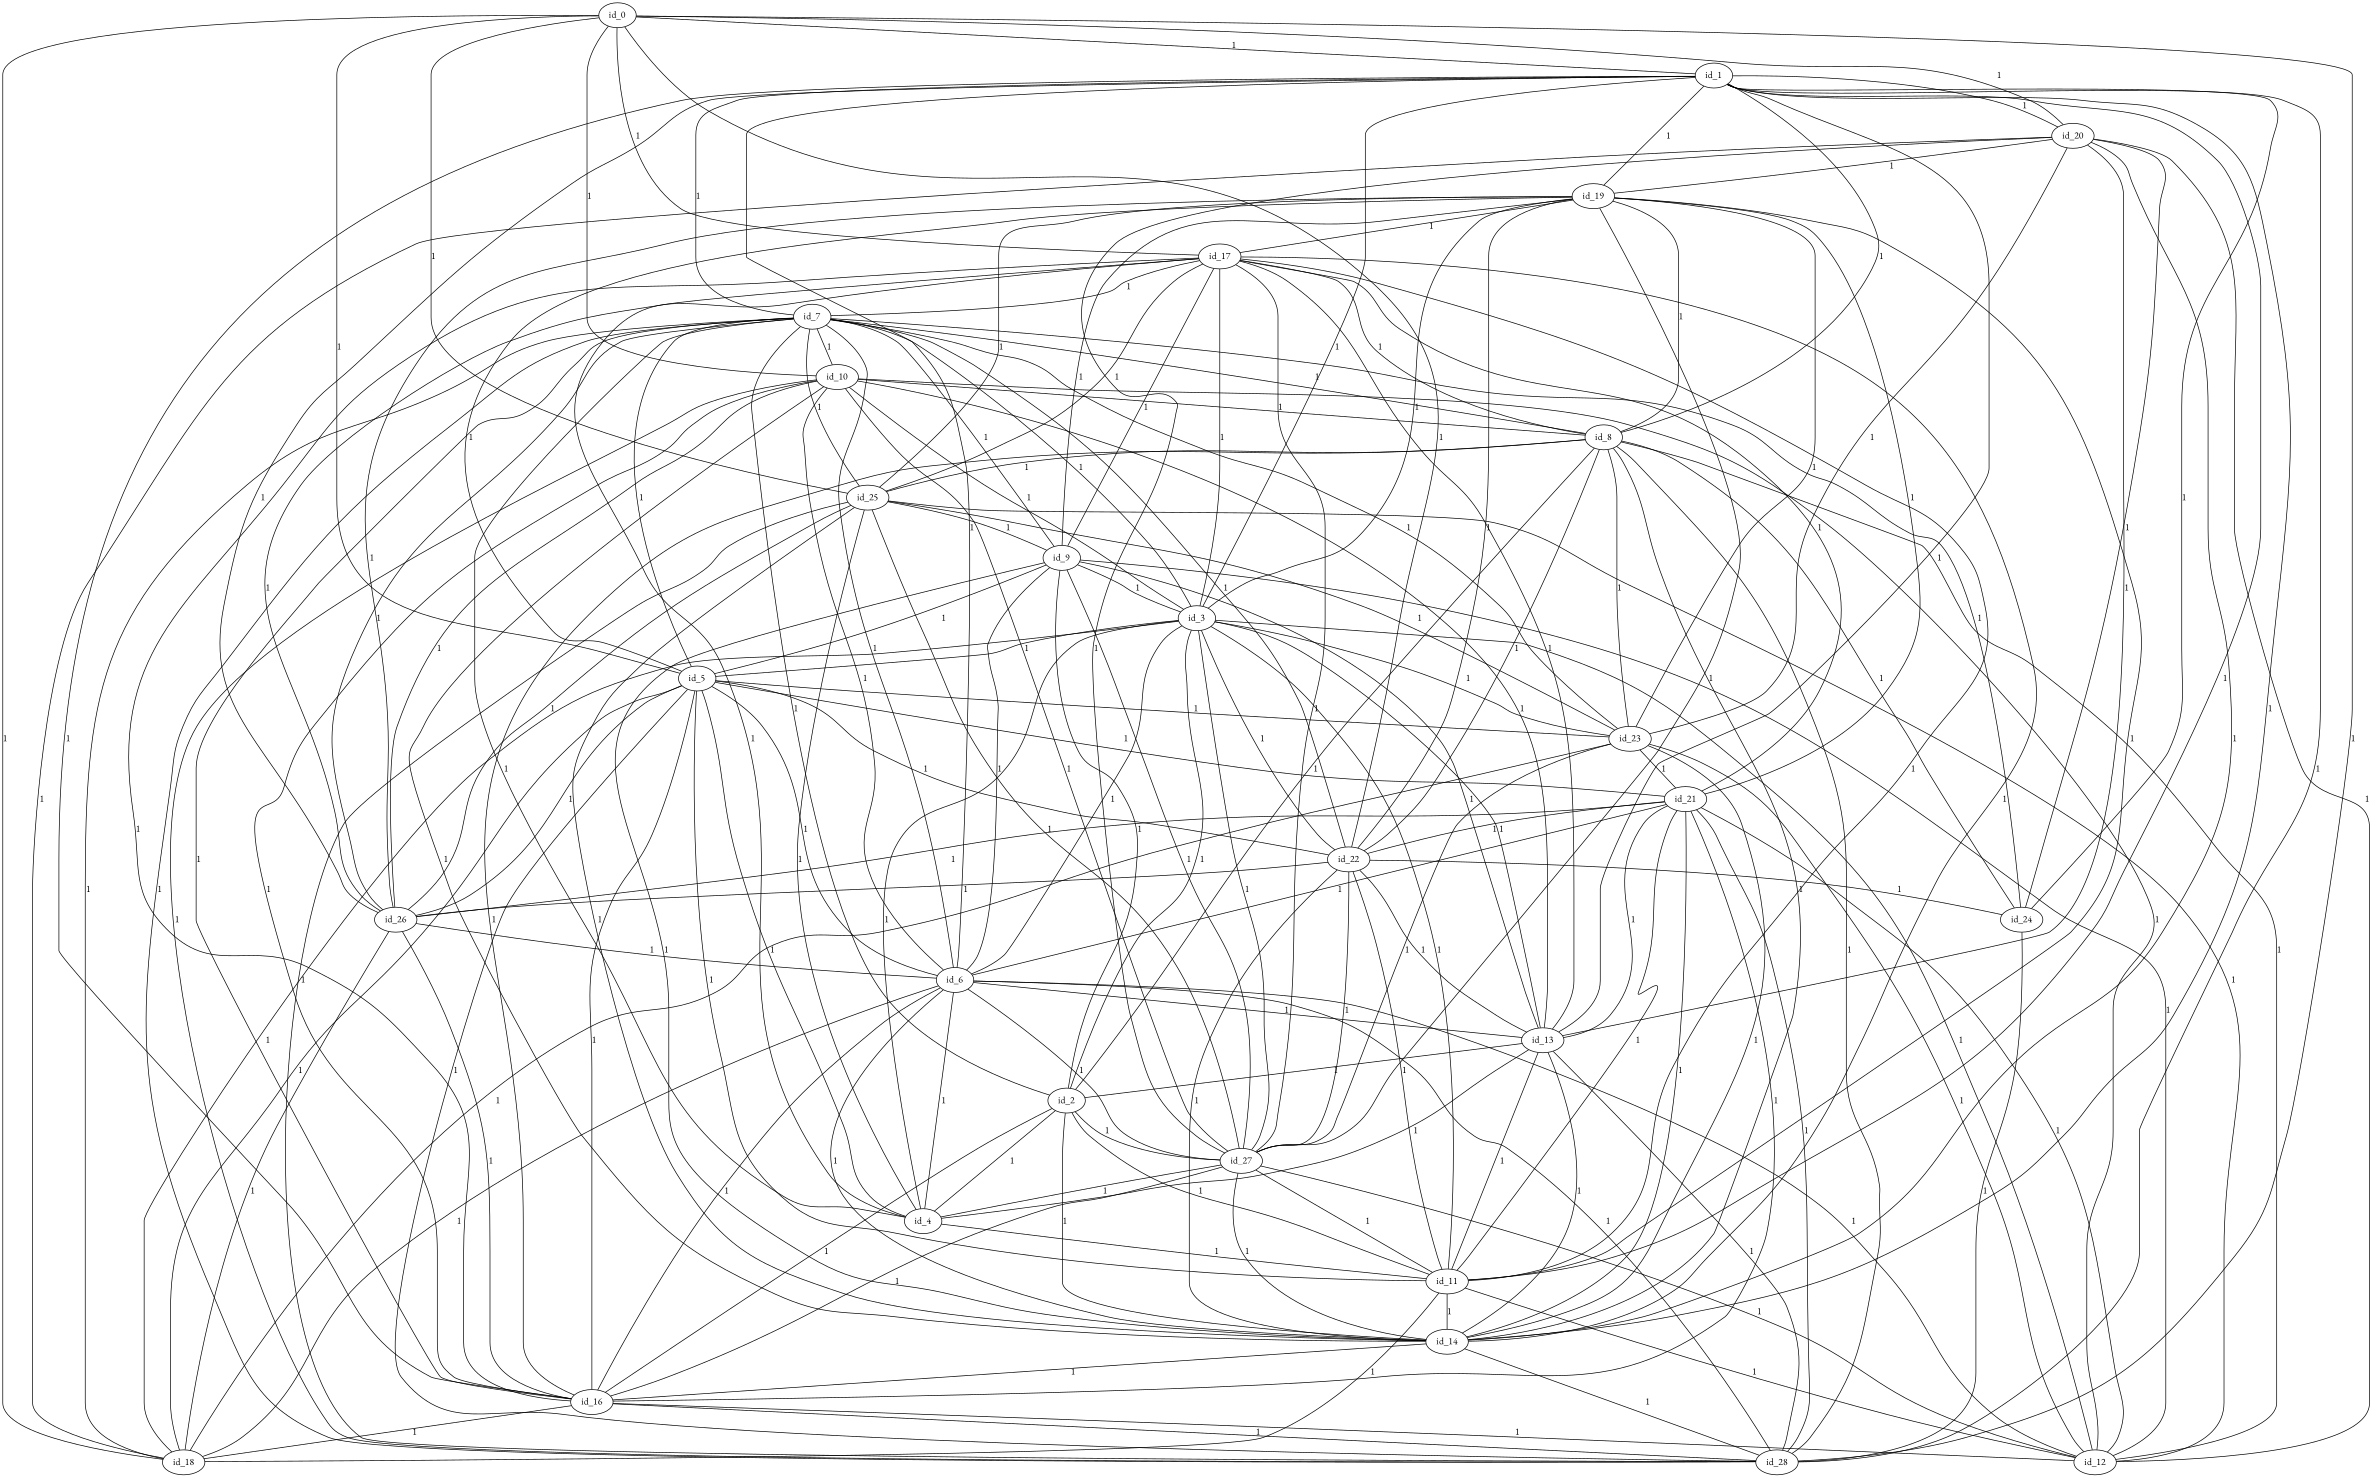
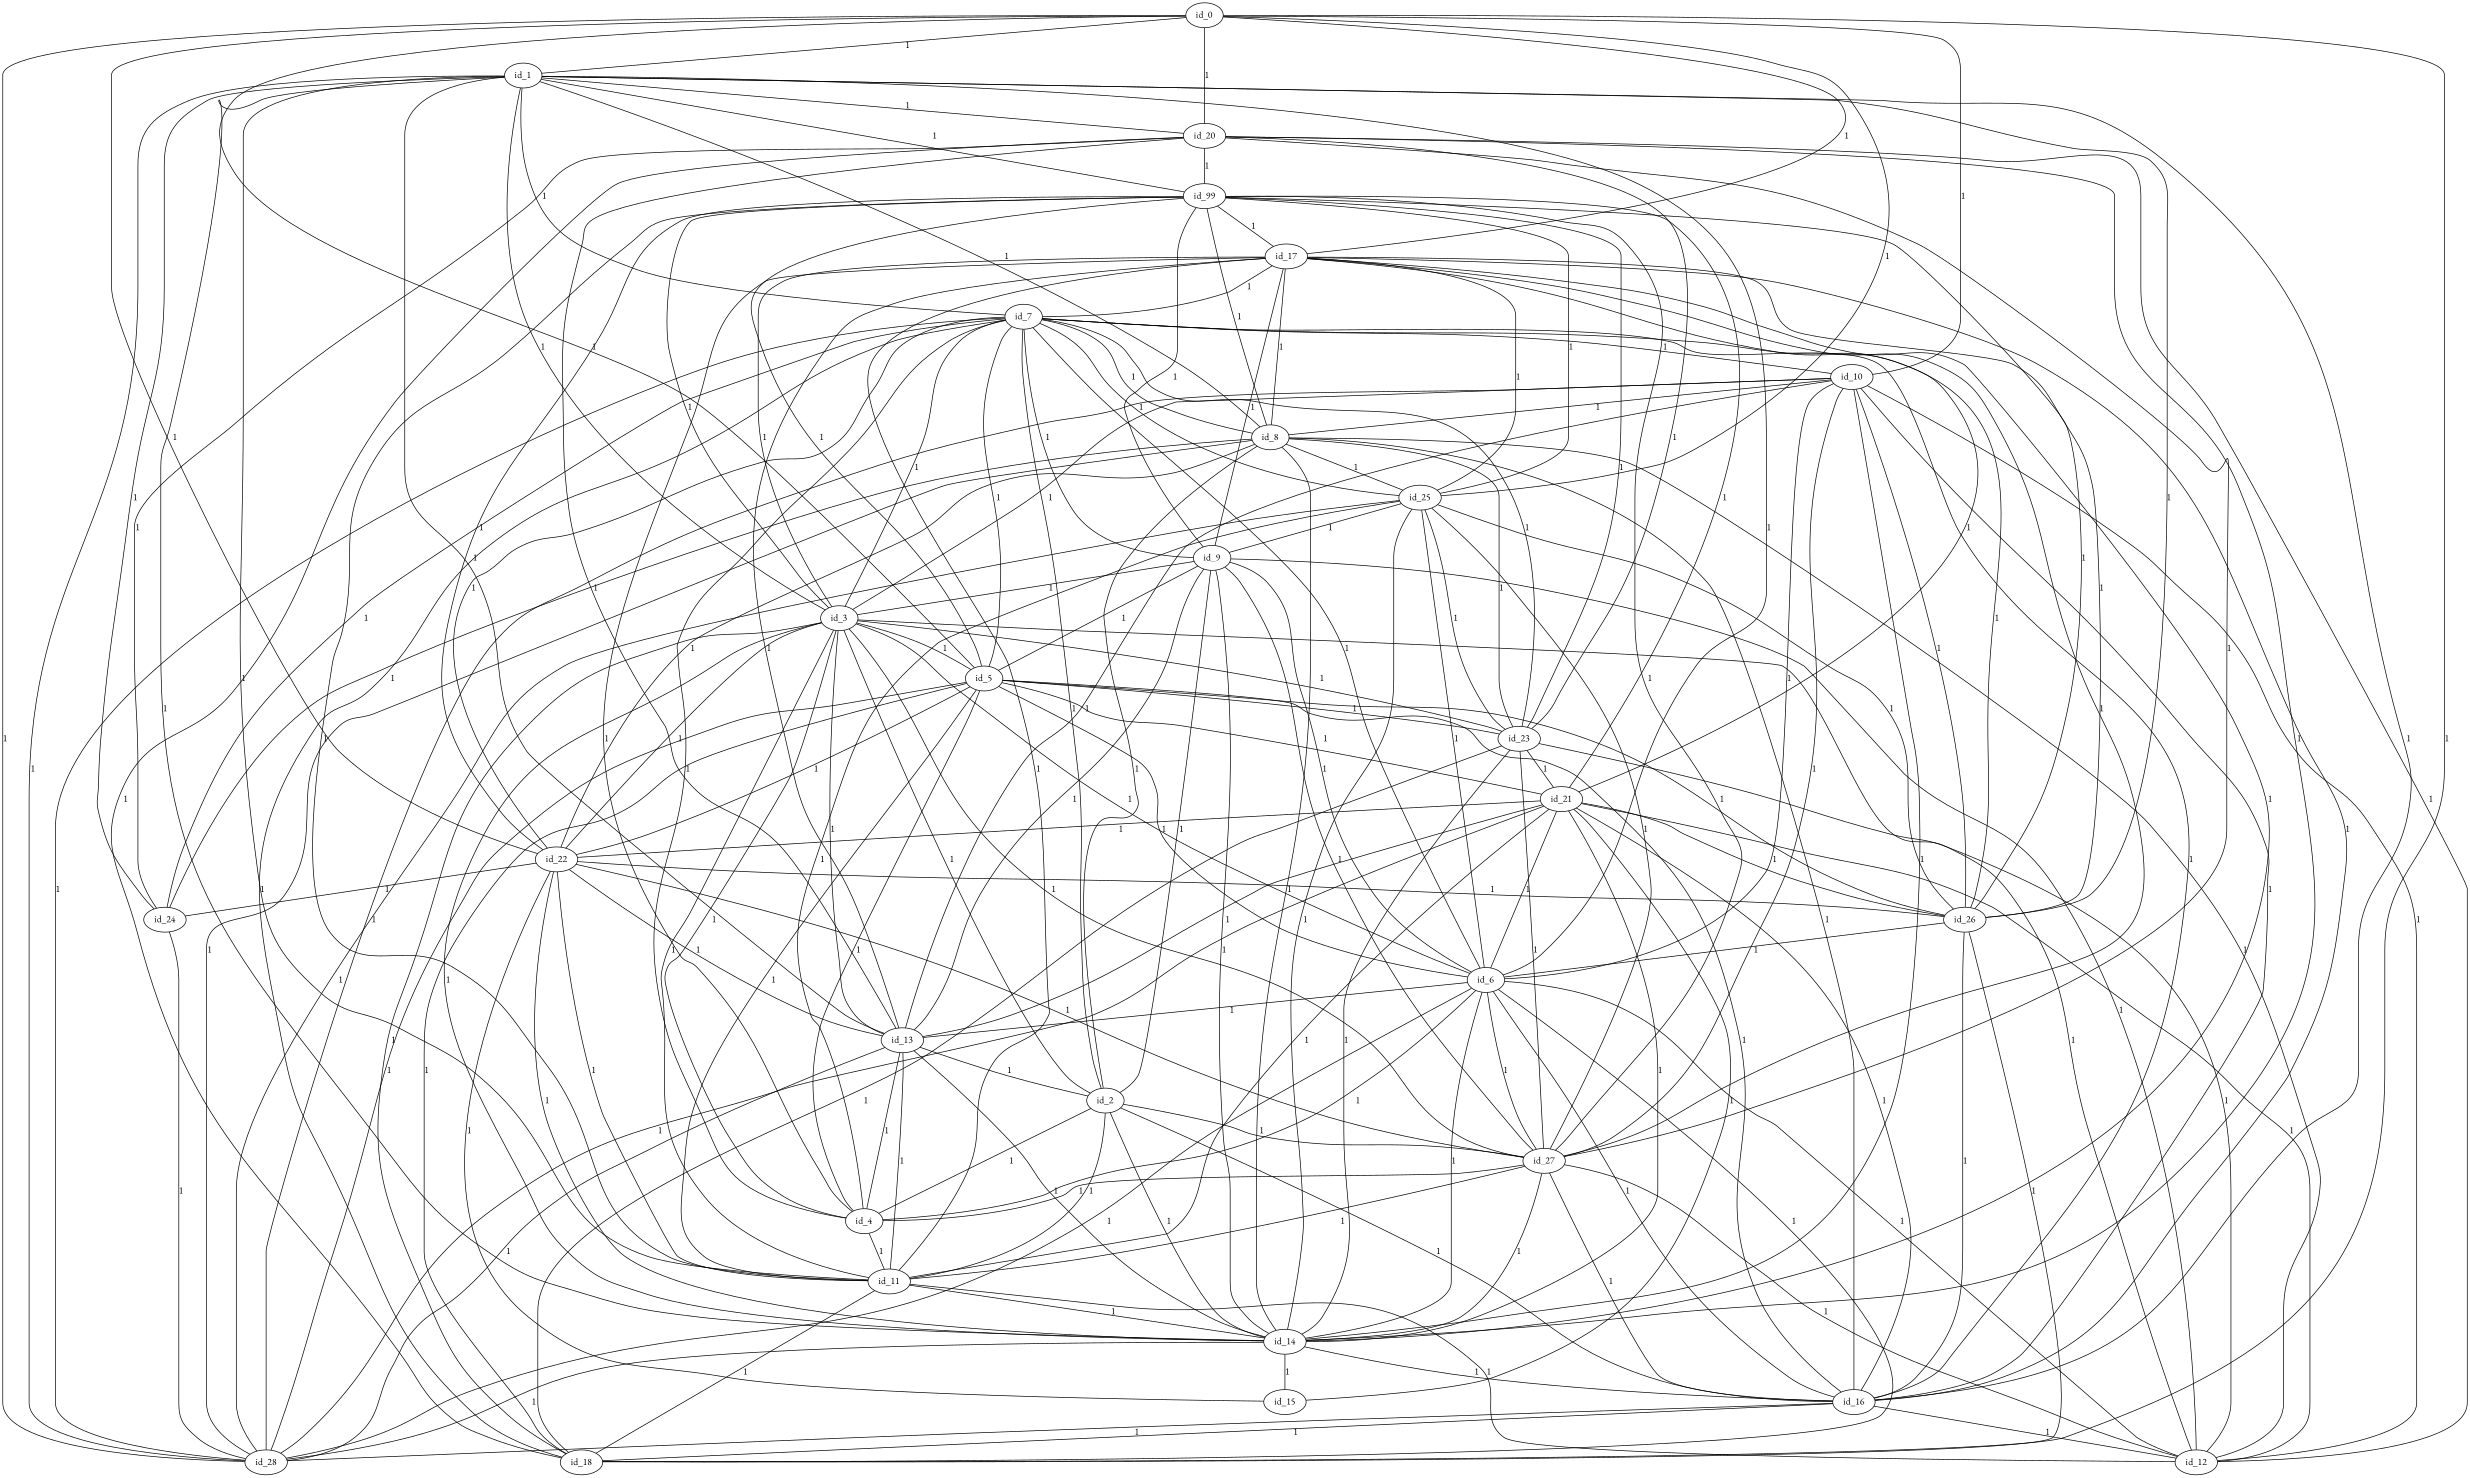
(1593, 196) -> (1205, 196)
(1867, 702) -> (1453, 739)
none -> (509, 1154)
none -> (1285, 1402)
